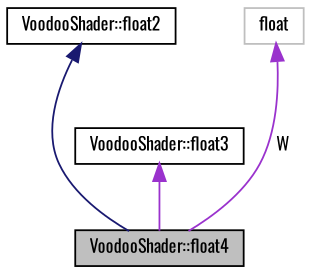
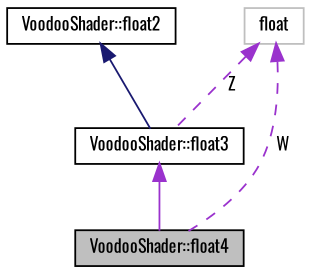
none -> (210, 93)
(57, 159) -> (130, 94)
(261, 161) -> (261, 161)
